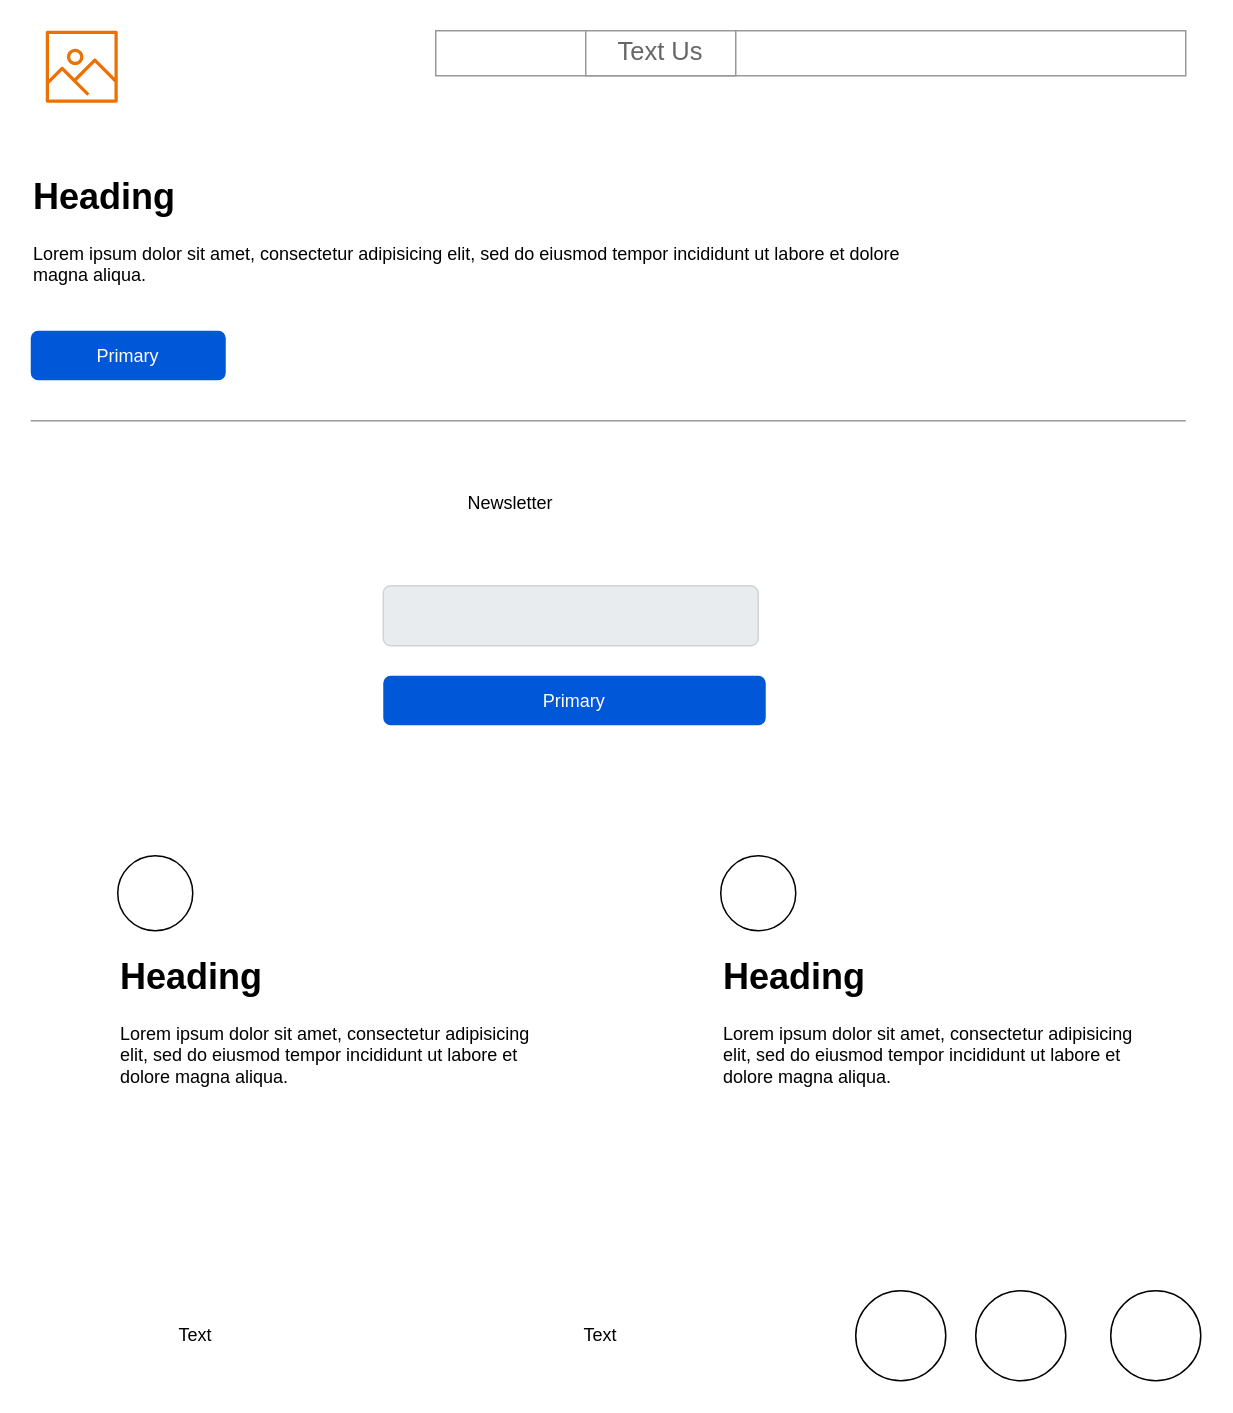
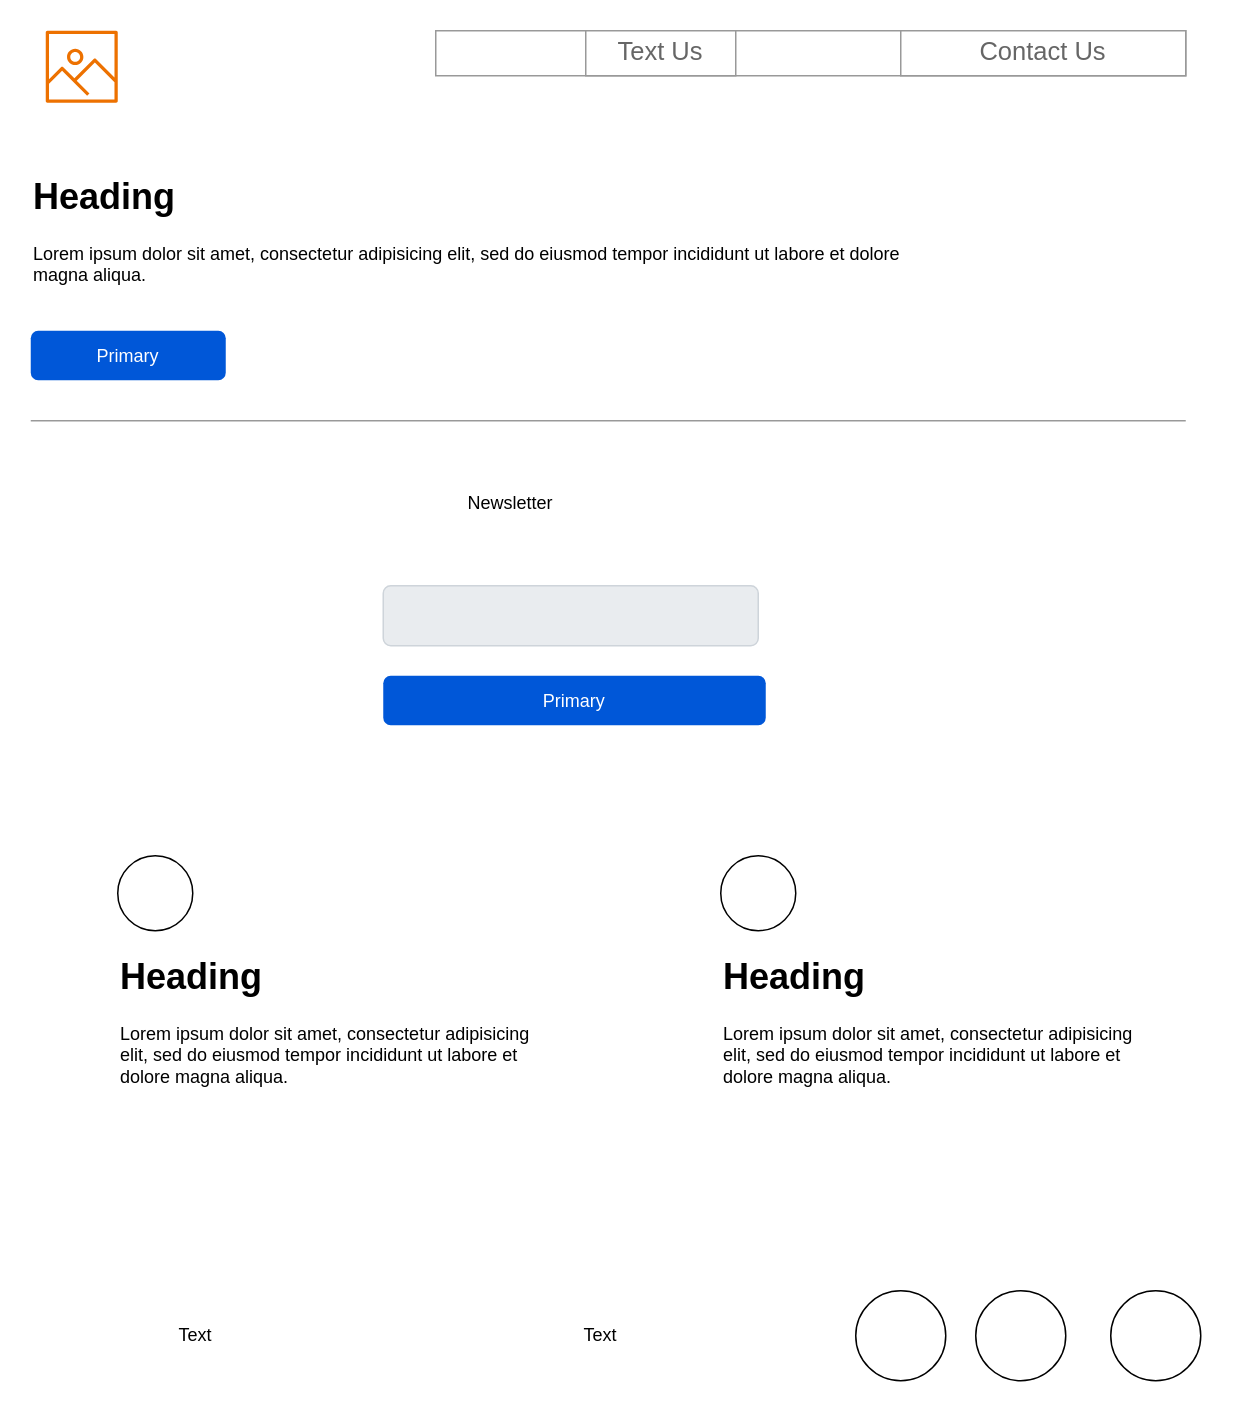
none -> (1043, 53)
